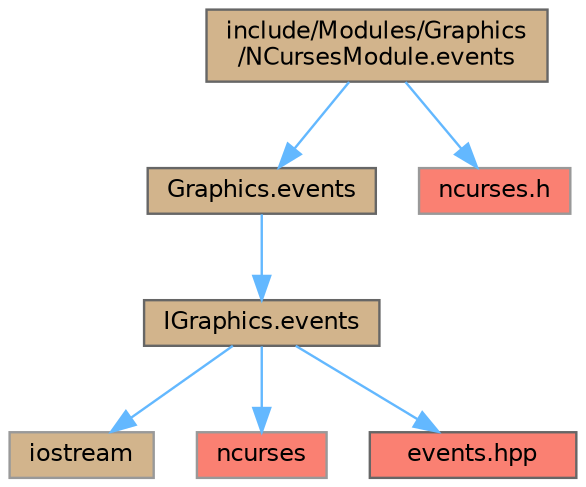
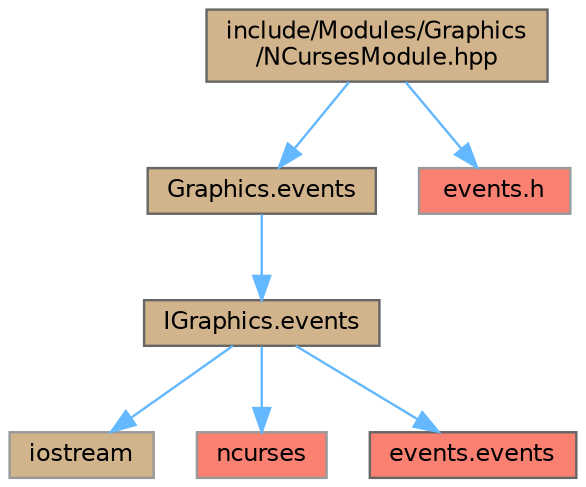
(377, 46) -> (377, 46)
(495, 191) -> (495, 191)
(473, 455) -> (473, 455)
